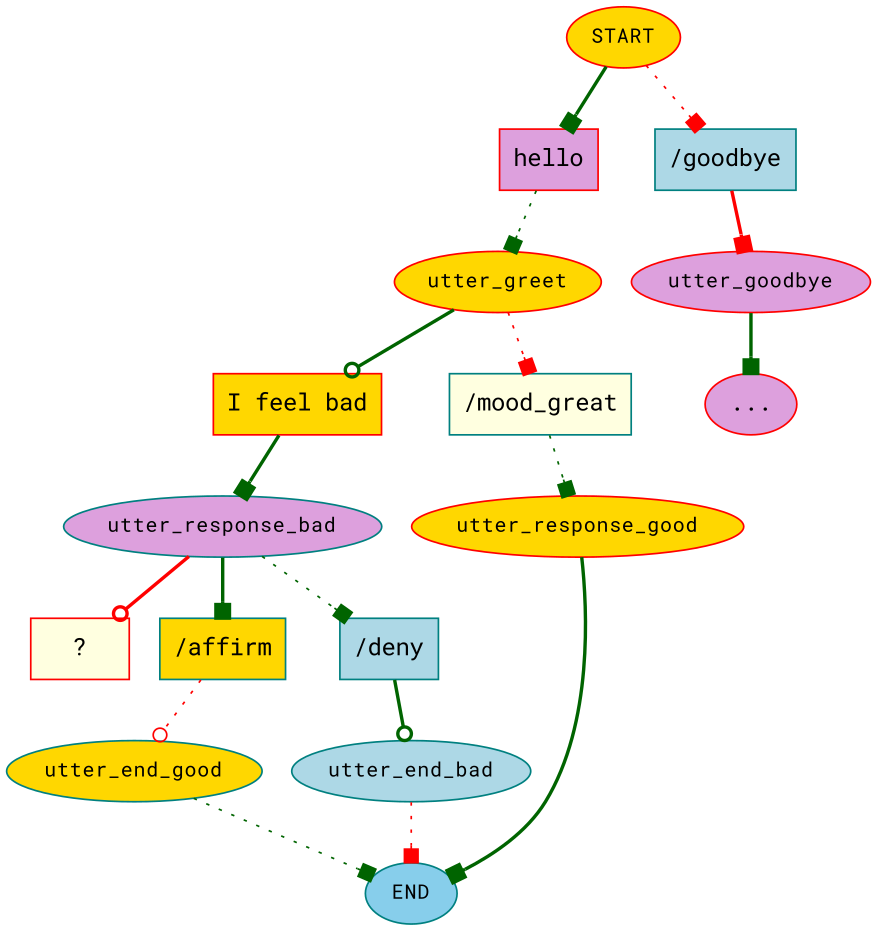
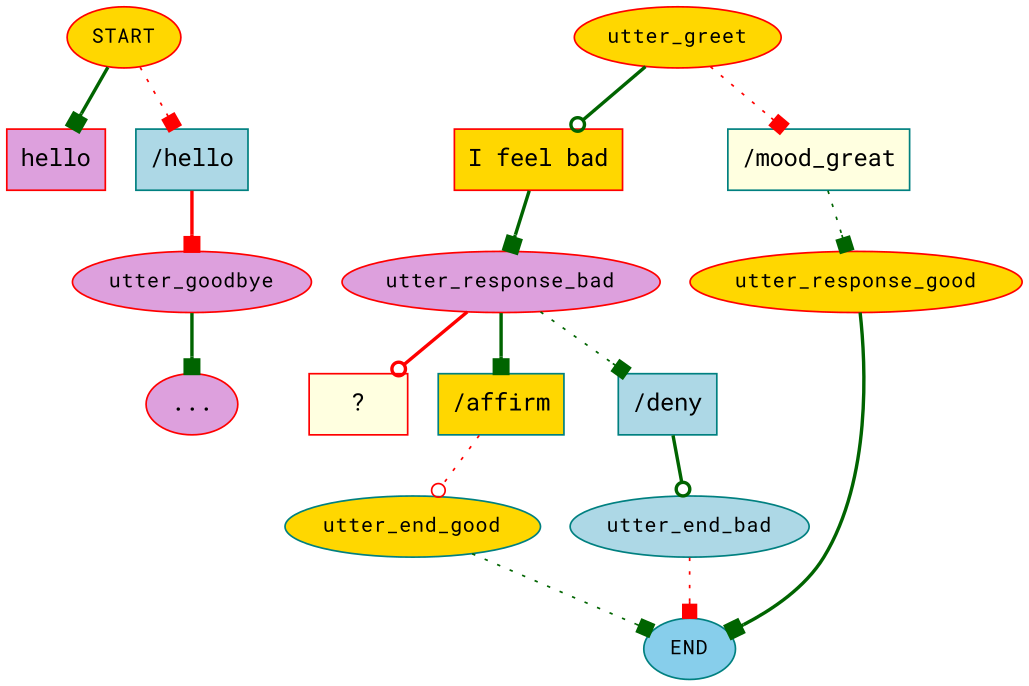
(725, 160) -> (192, 160)
(527, 213) -> none
(223, 527) -> (501, 282)
